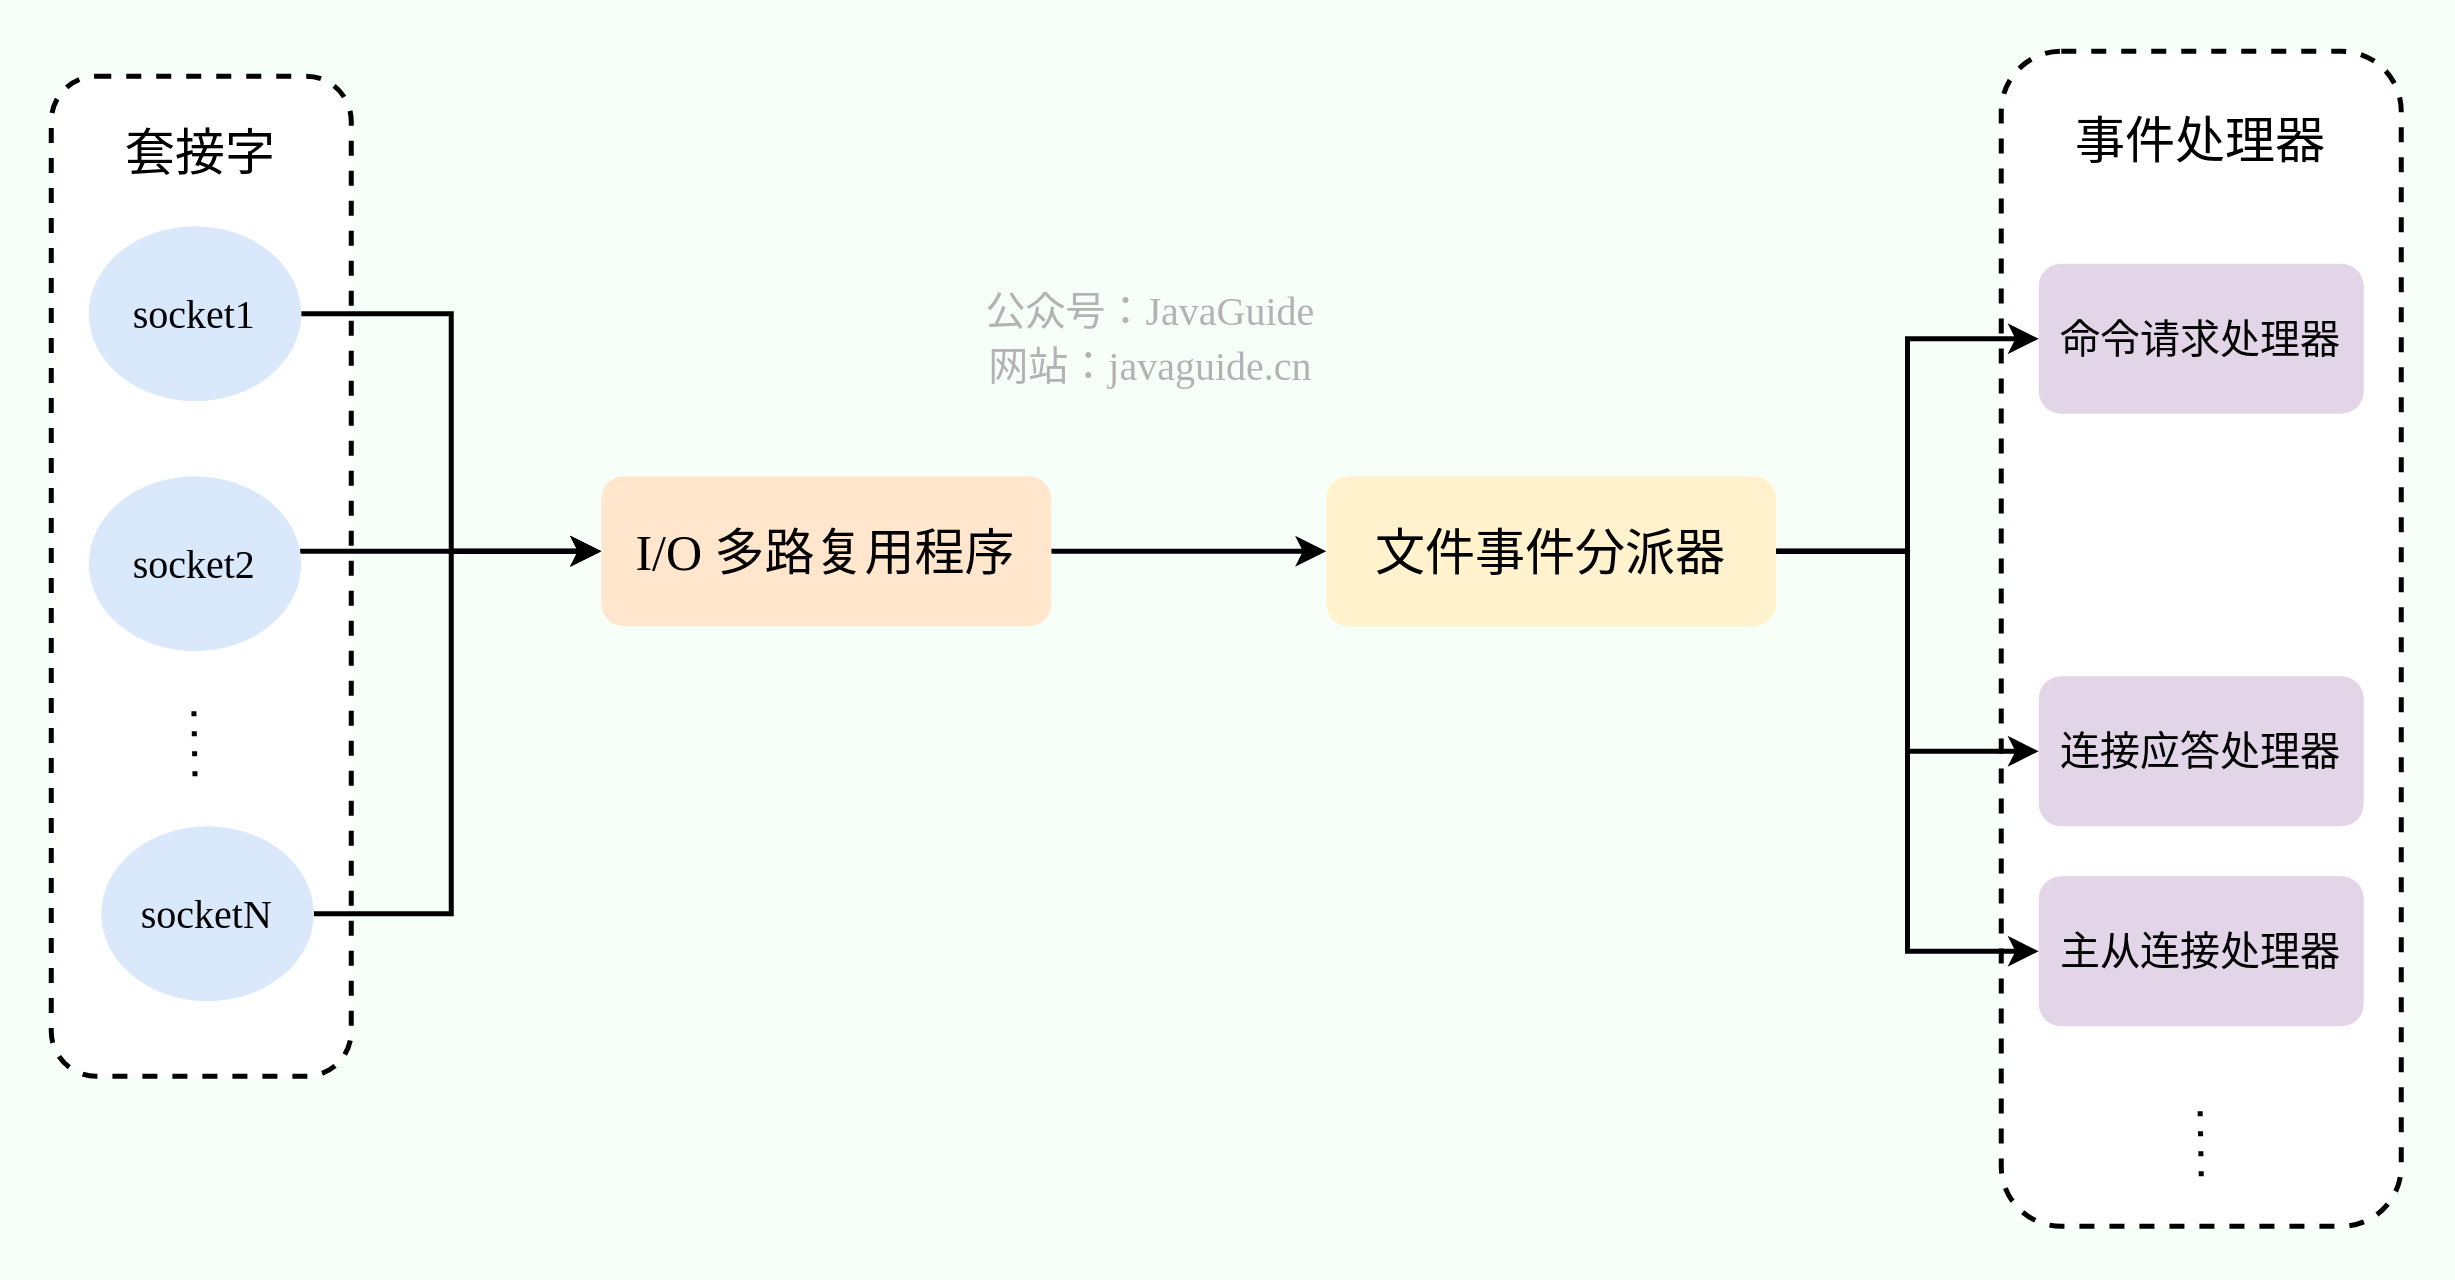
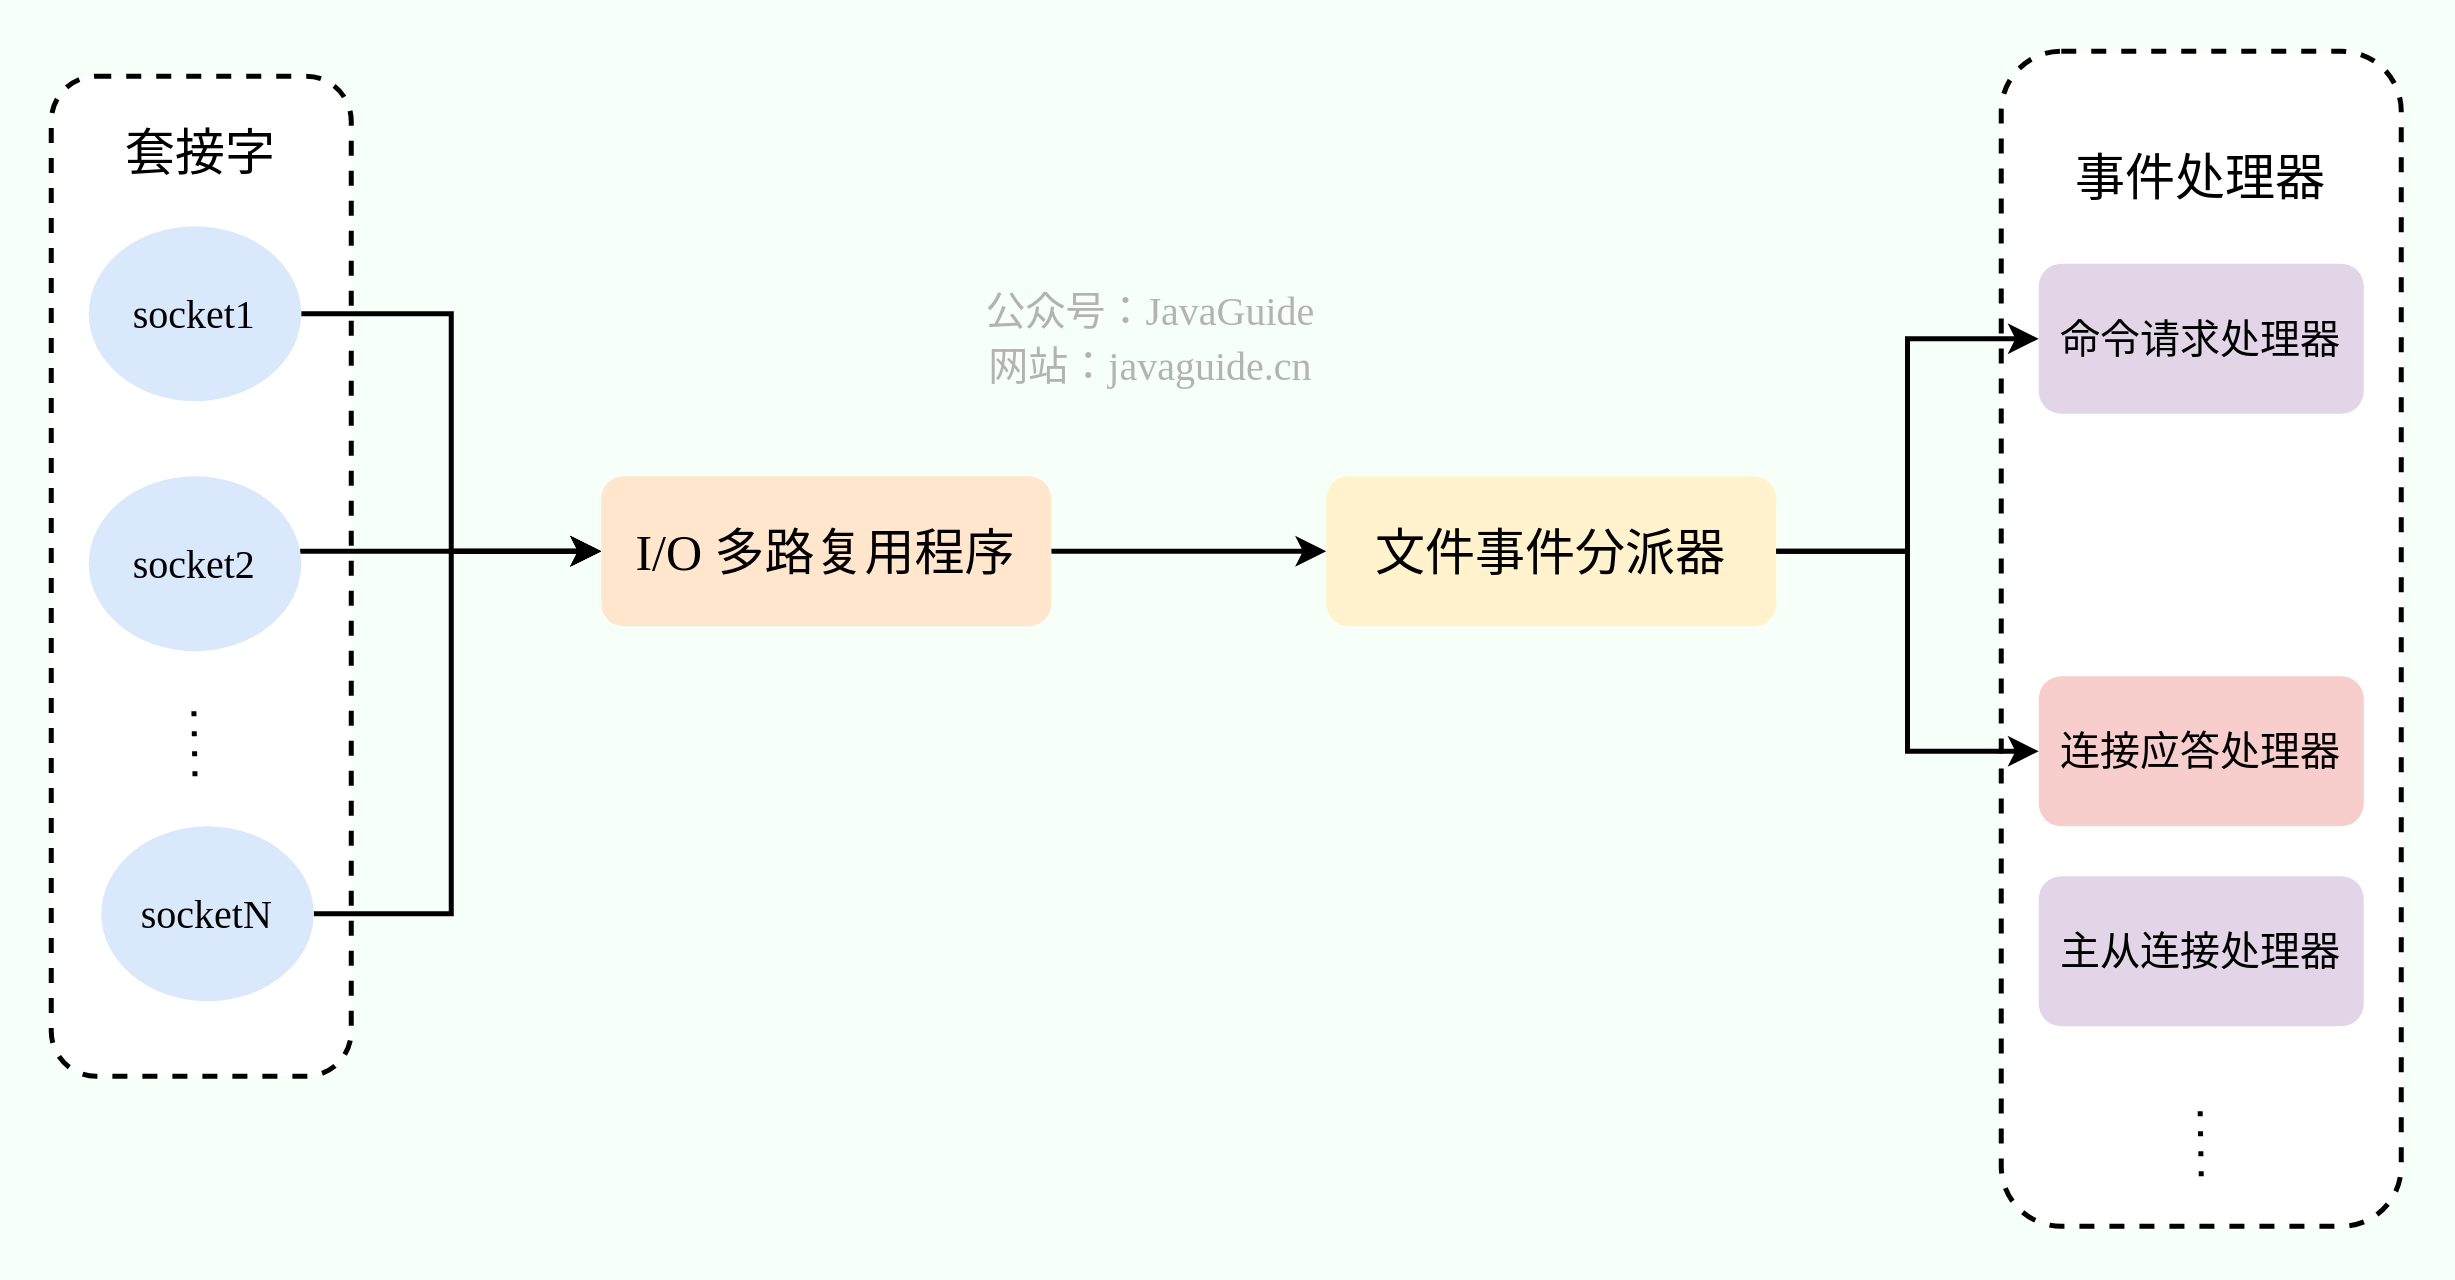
(2201, 139) -> (2201, 176)
(2201, 751) -> (2201, 751)
(1908, 908) -> none
